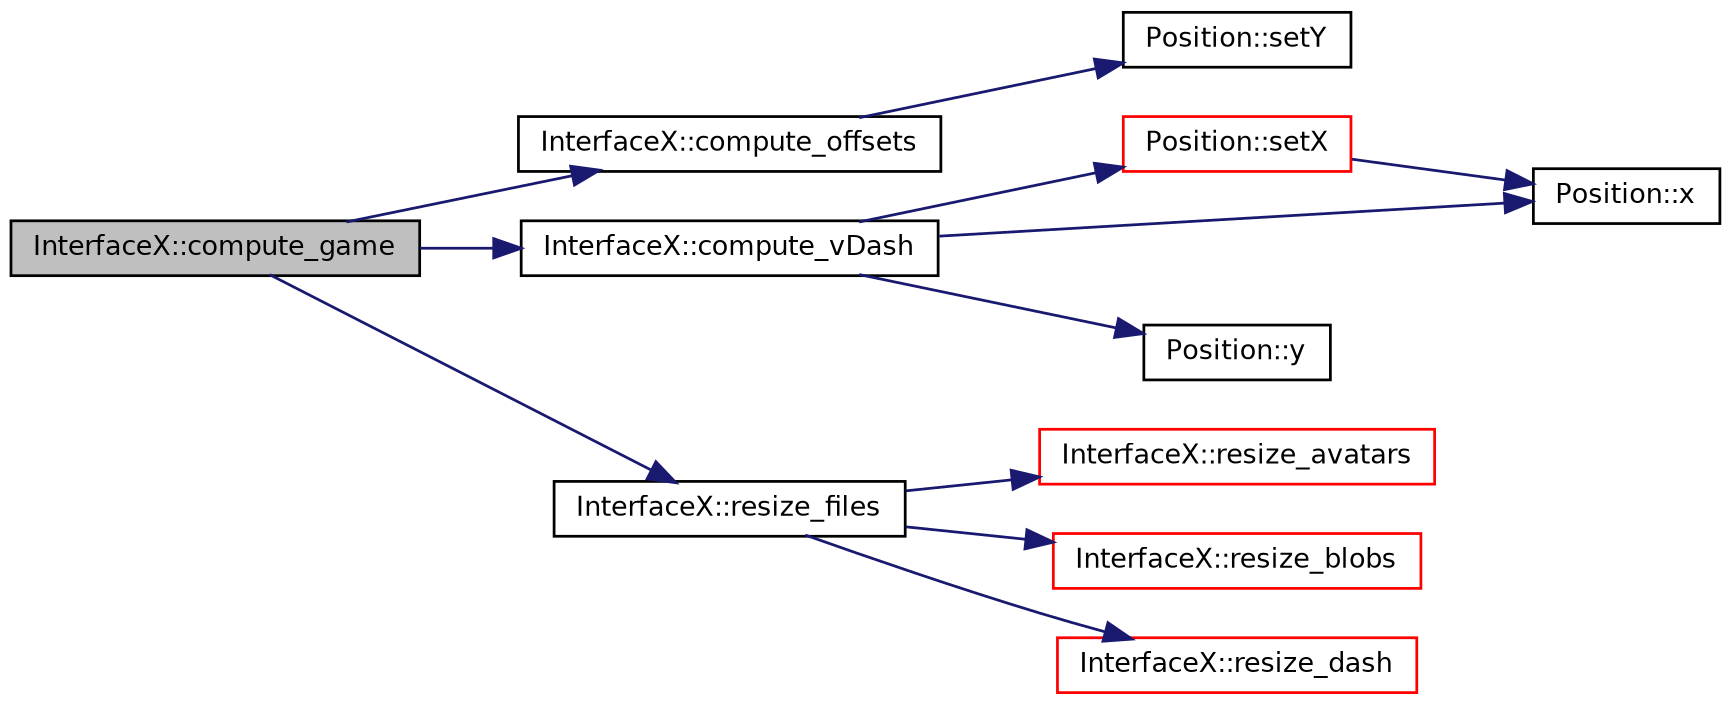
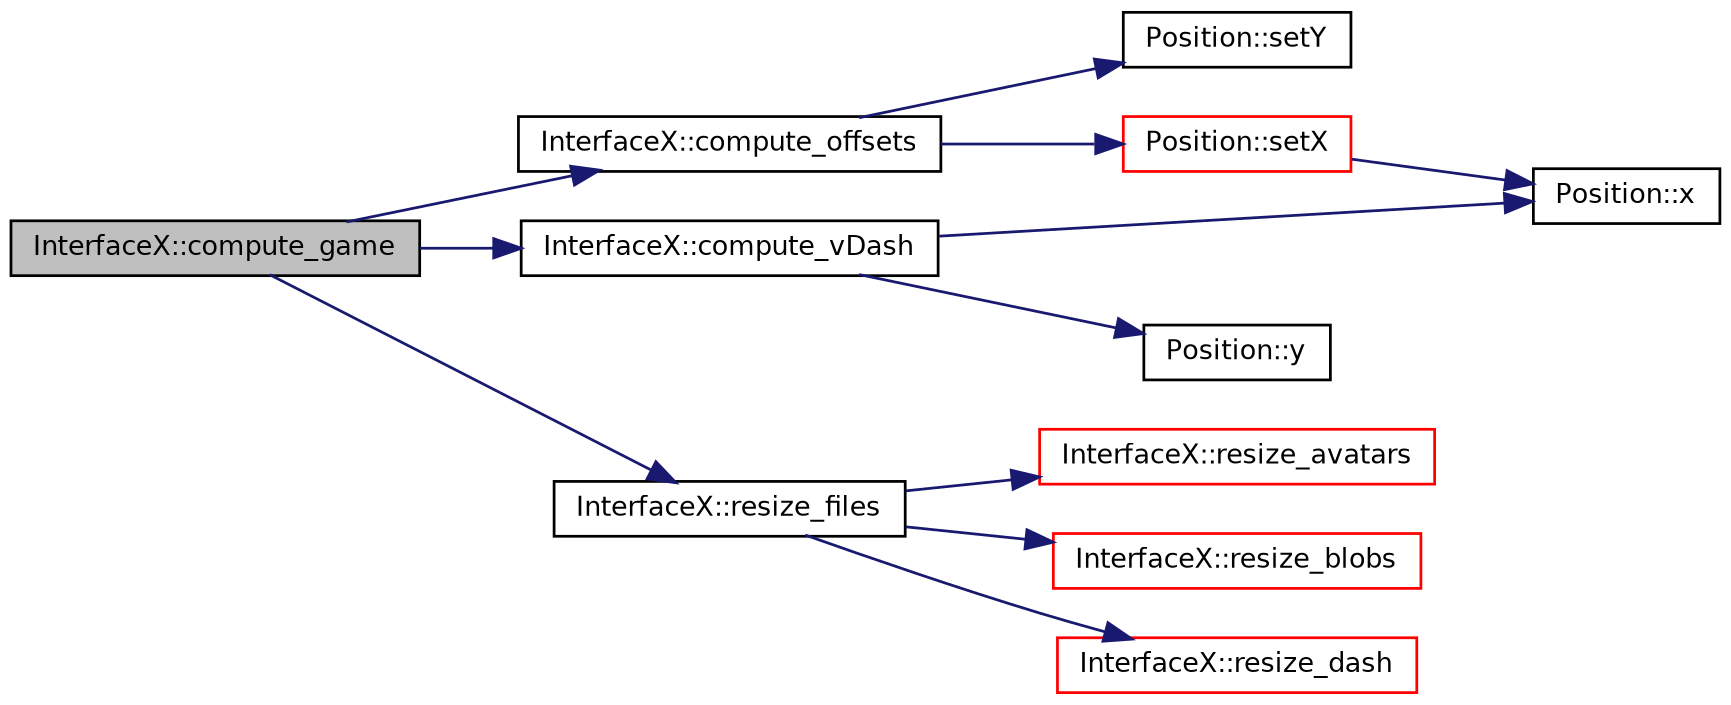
(977, 197) -> (1018, 144)
